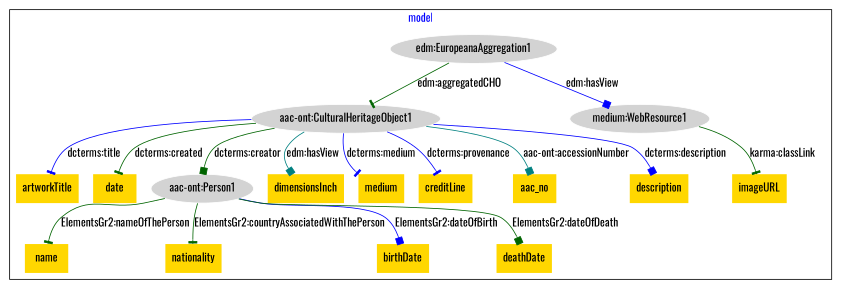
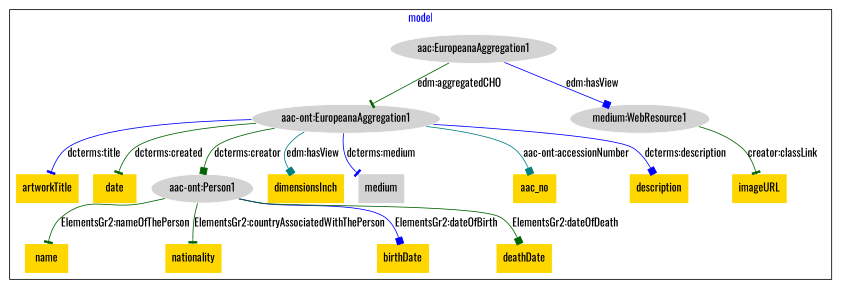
(474, 49) -> (474, 49)
(346, 119) -> (346, 119)
(783, 154) -> (783, 154)
(381, 189) -> (381, 189)
(446, 189) -> none
